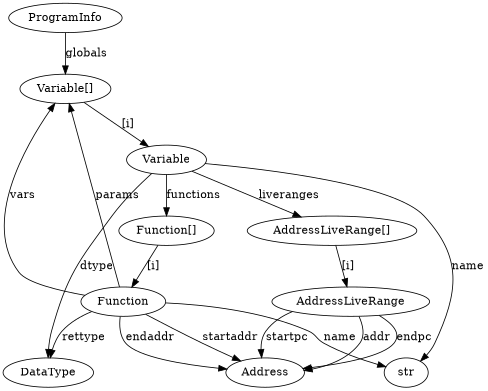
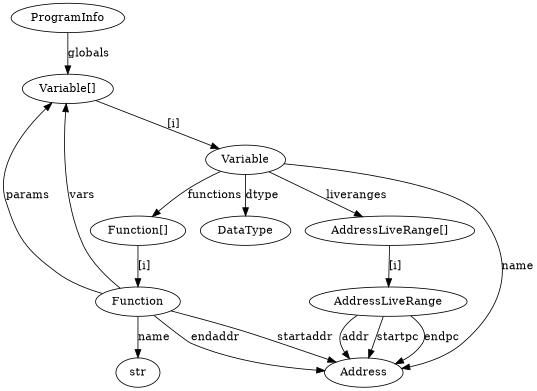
(392, 197) -> (480, 214)
(67, 326) -> none
